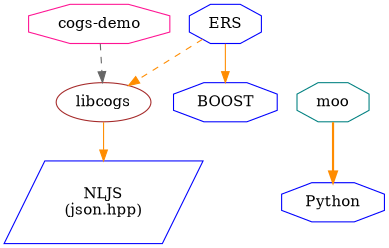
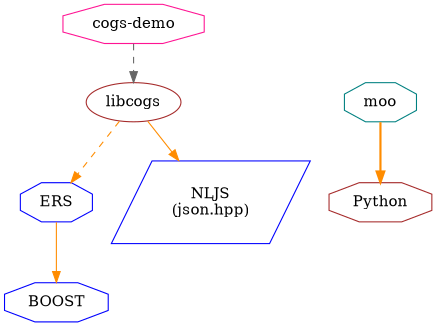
(170, 60) -> (99, 148)
(333, 202) -> (380, 202)
